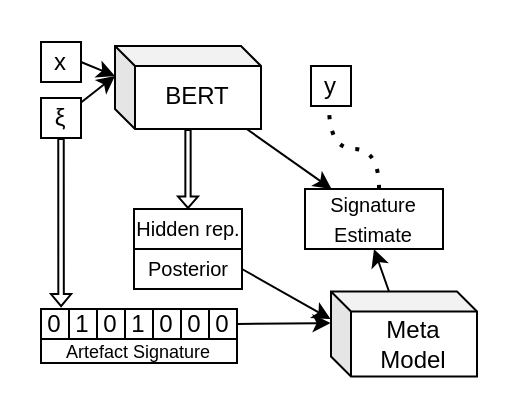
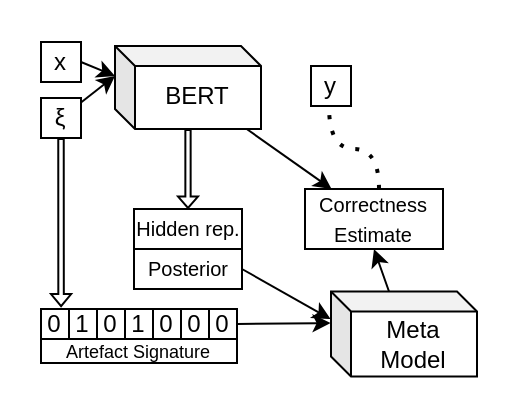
(374, 219) -> (374, 219)
